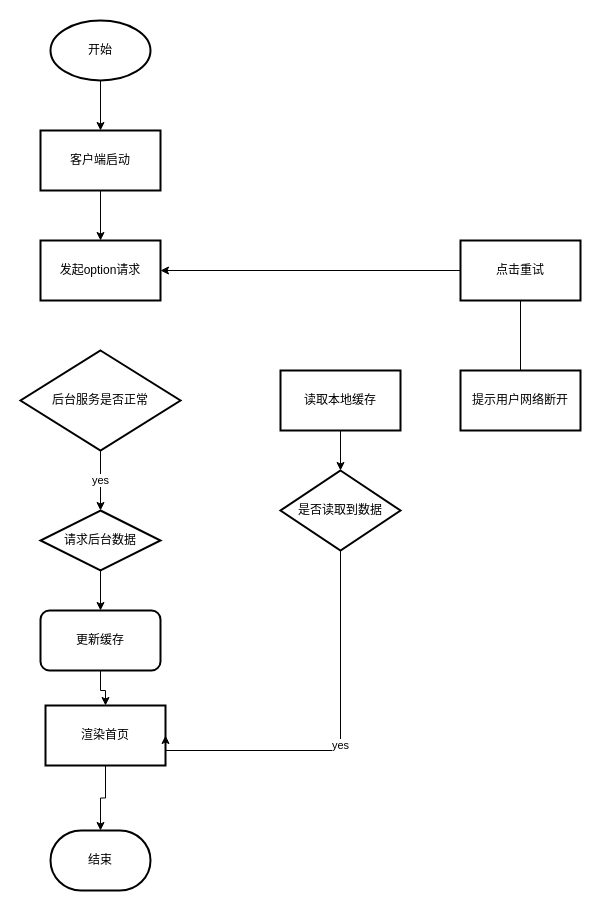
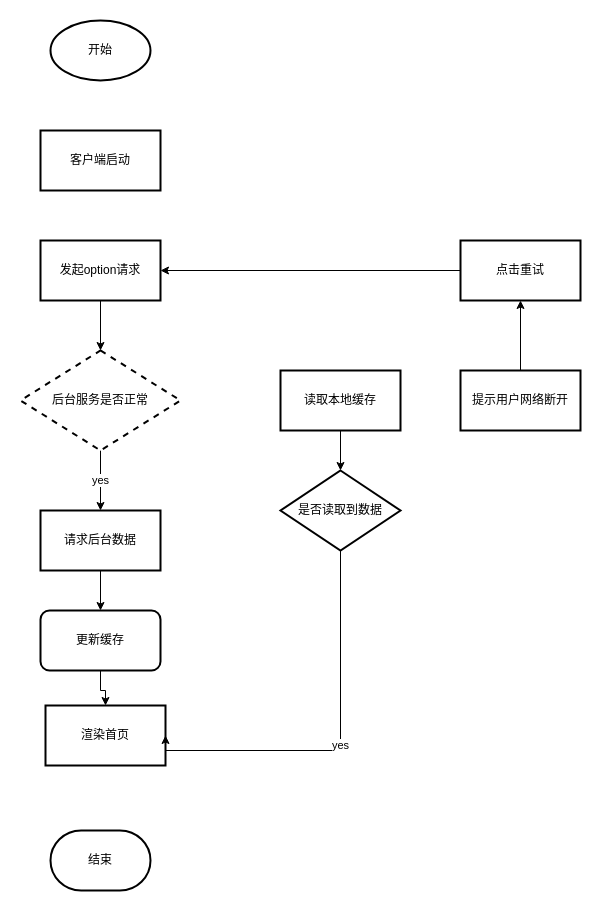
(101, 102) -> none
(101, 212) -> none
(521, 306) -> (521, 308)
none -> (101, 322)
(101, 401) -> (101, 401)
(101, 541) -> (101, 541)
(106, 797) -> none
